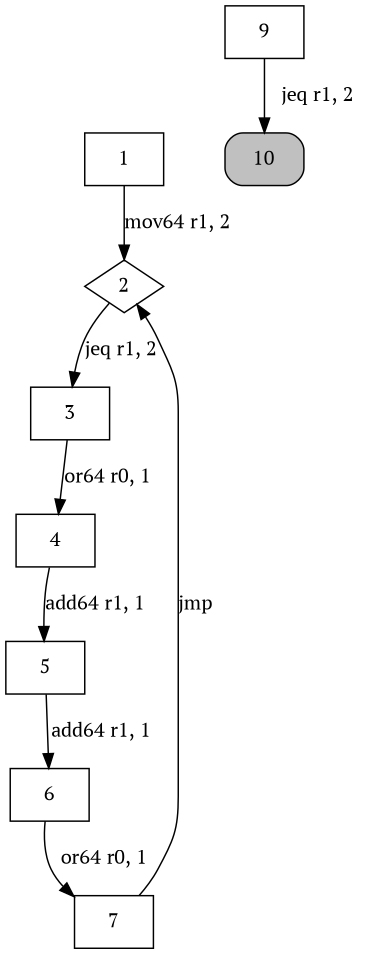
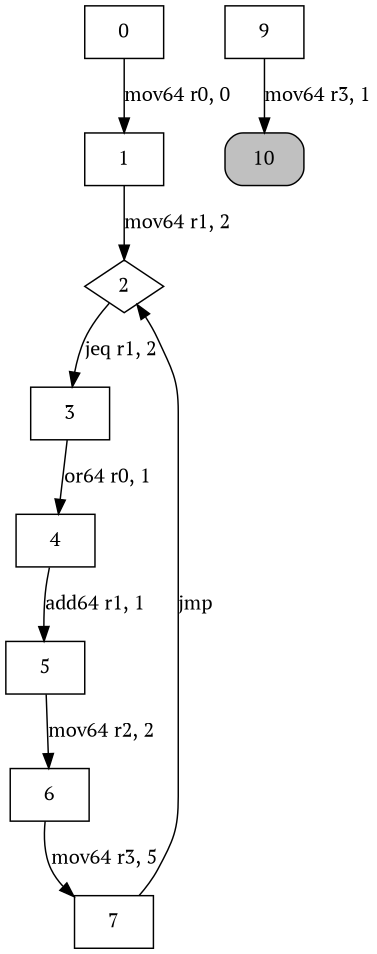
none -> (124, 32)
(318, 96) -> (318, 96)
(102, 731) -> (102, 731)
(104, 858) -> (104, 858)
